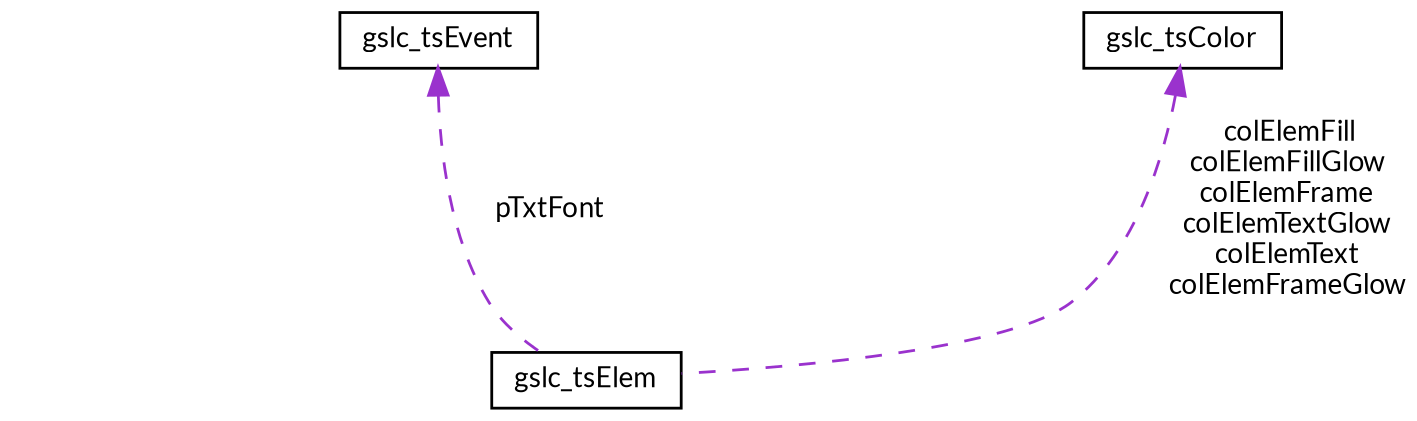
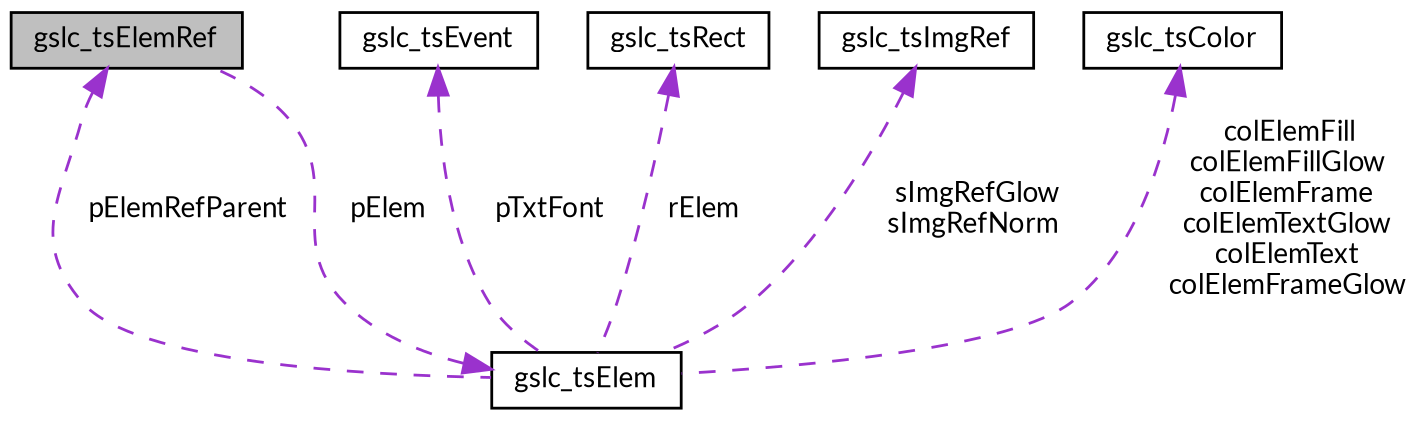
none -> (127, 40)
none -> (678, 40)
none -> (926, 40)
